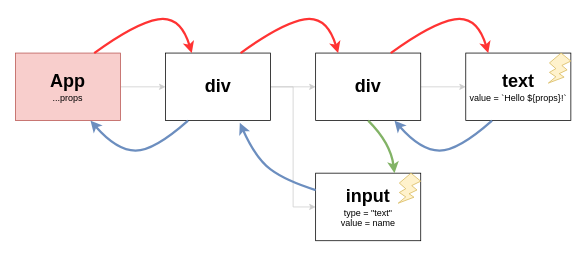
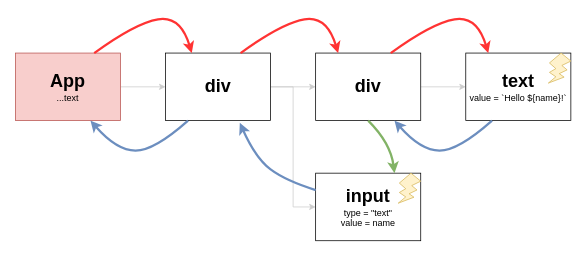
(68, 87) -> (68, 87)
(518, 87) -> (518, 87)
